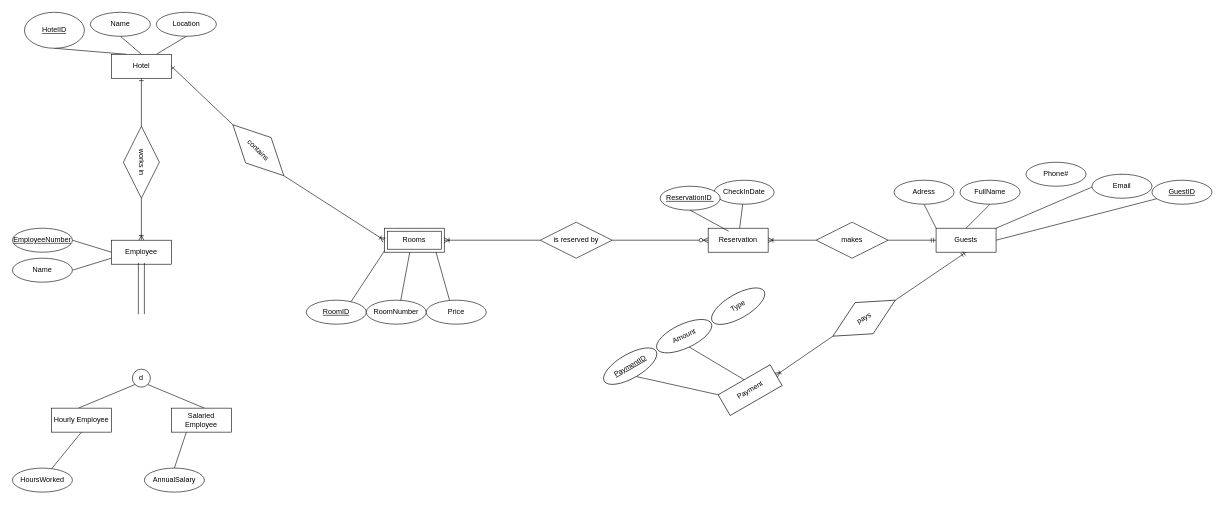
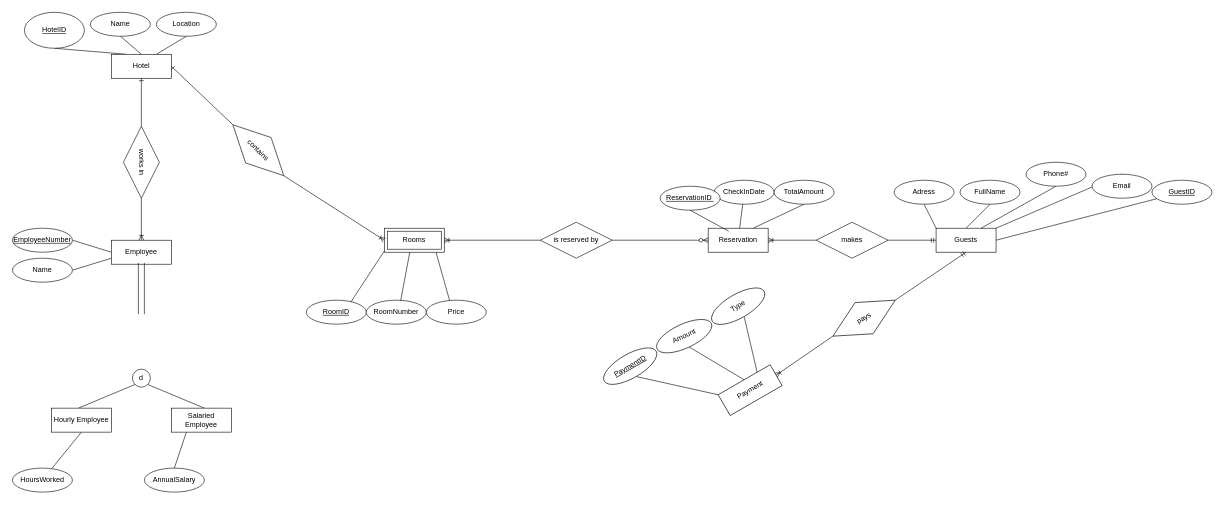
none -> (804, 192)
none -> (1019, 207)
none -> (779, 216)
none -> (751, 345)
